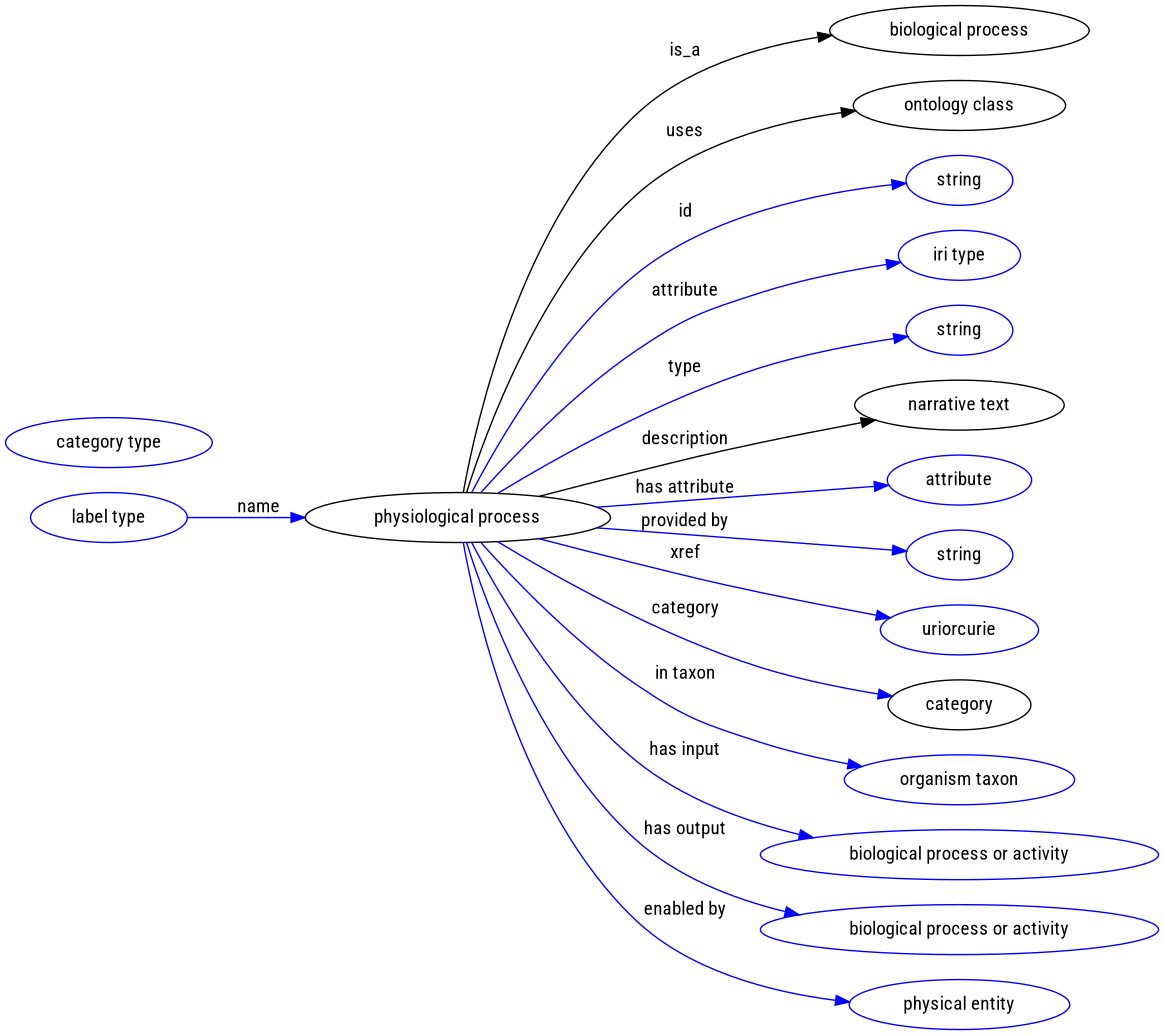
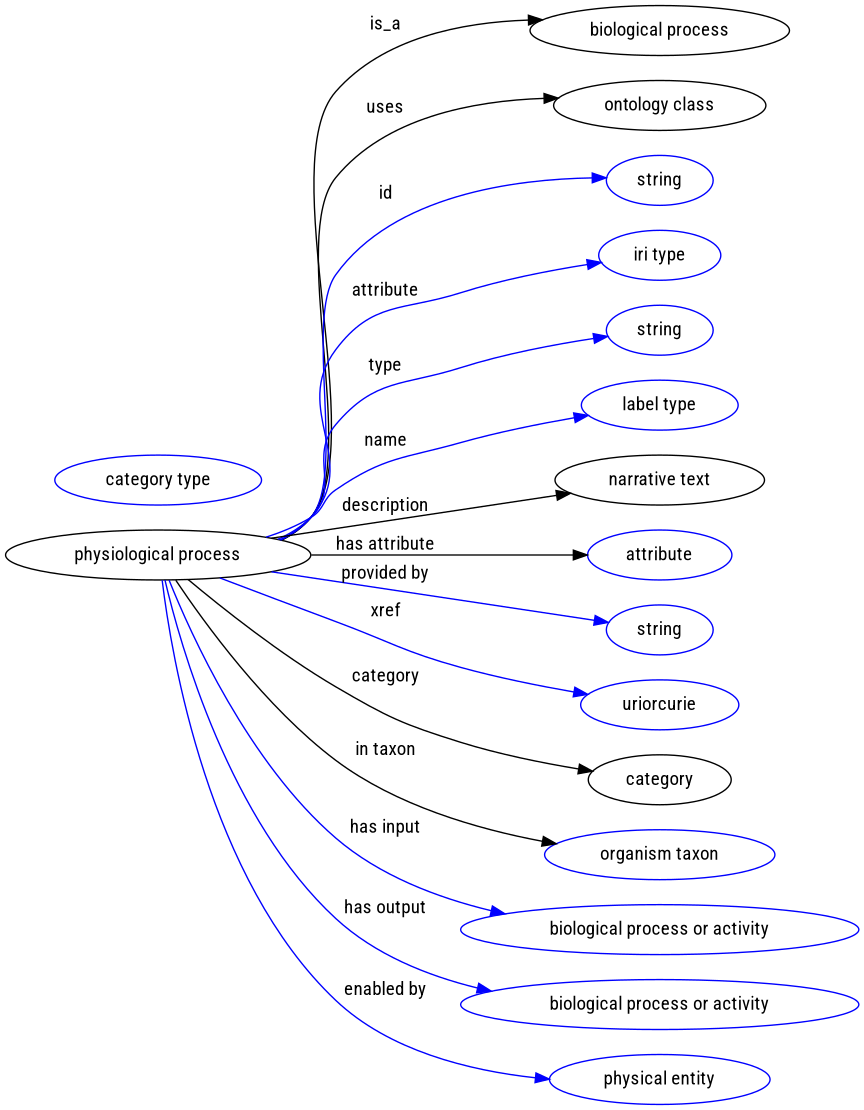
(736, 497) -> (442, 555)
(239, 518) -> (410, 456)
(680, 637) -> (368, 705)
(643, 689) -> (329, 755)
